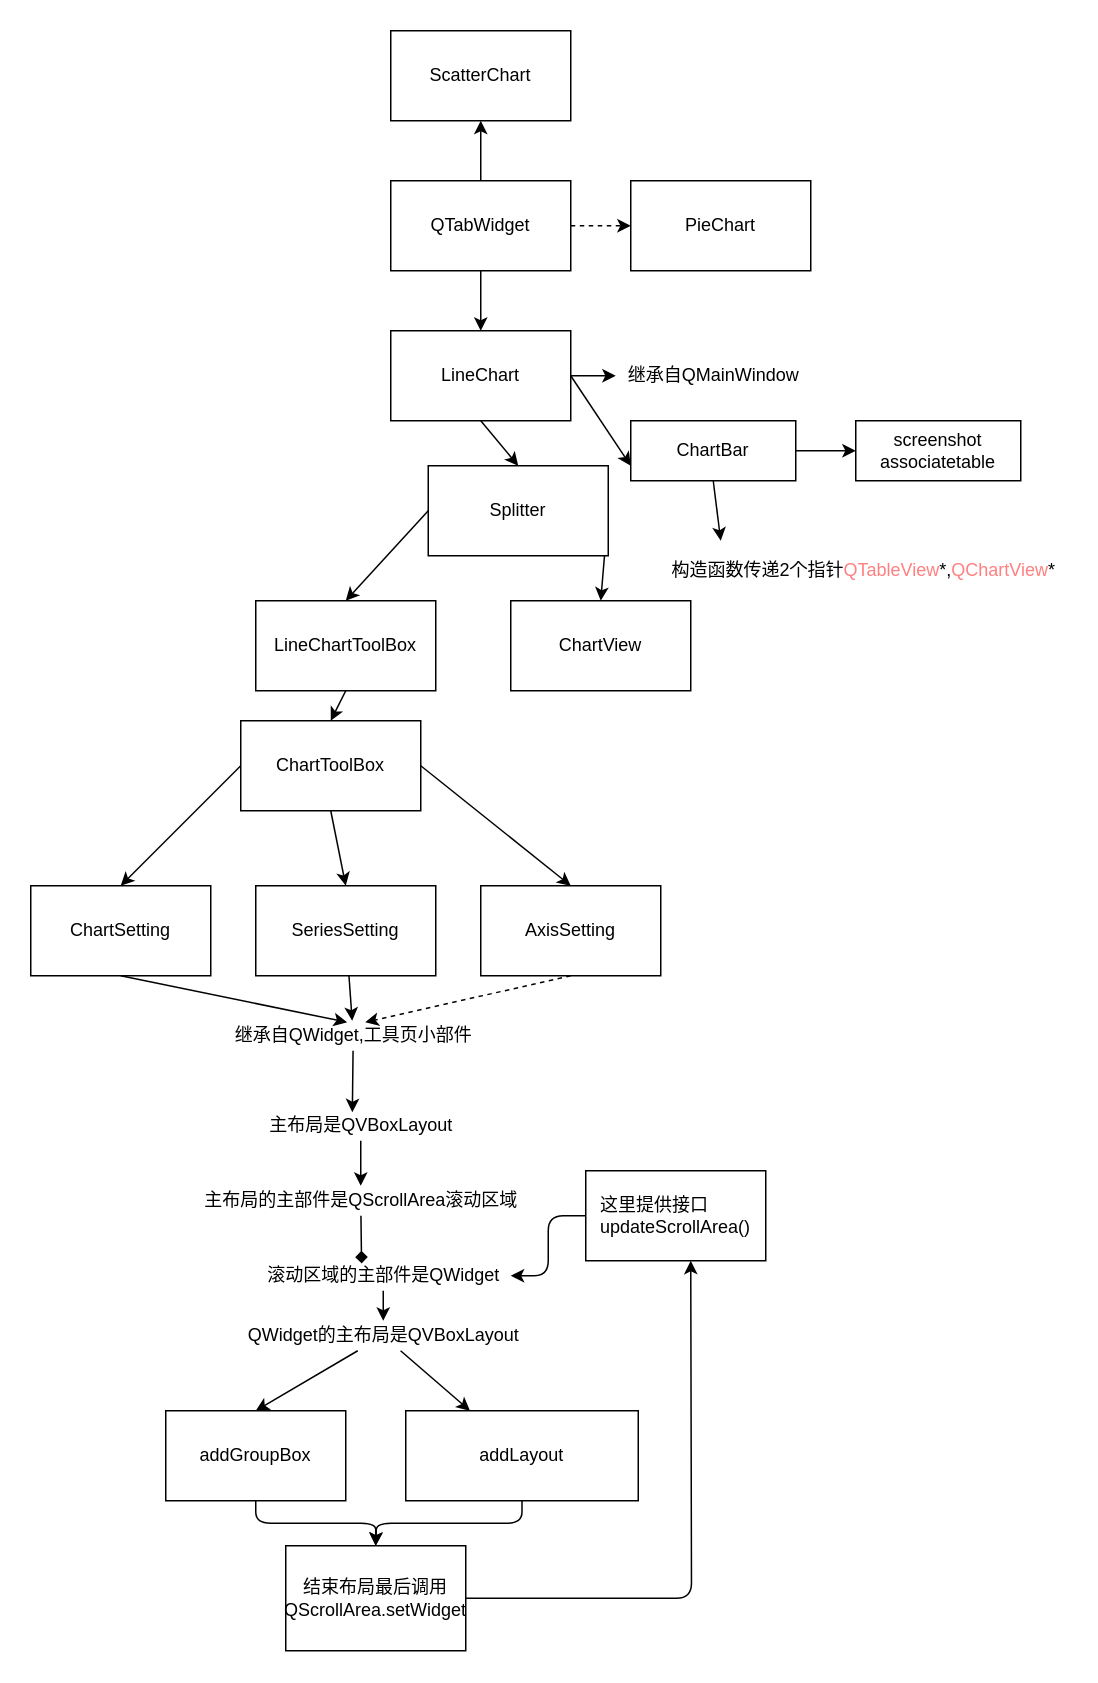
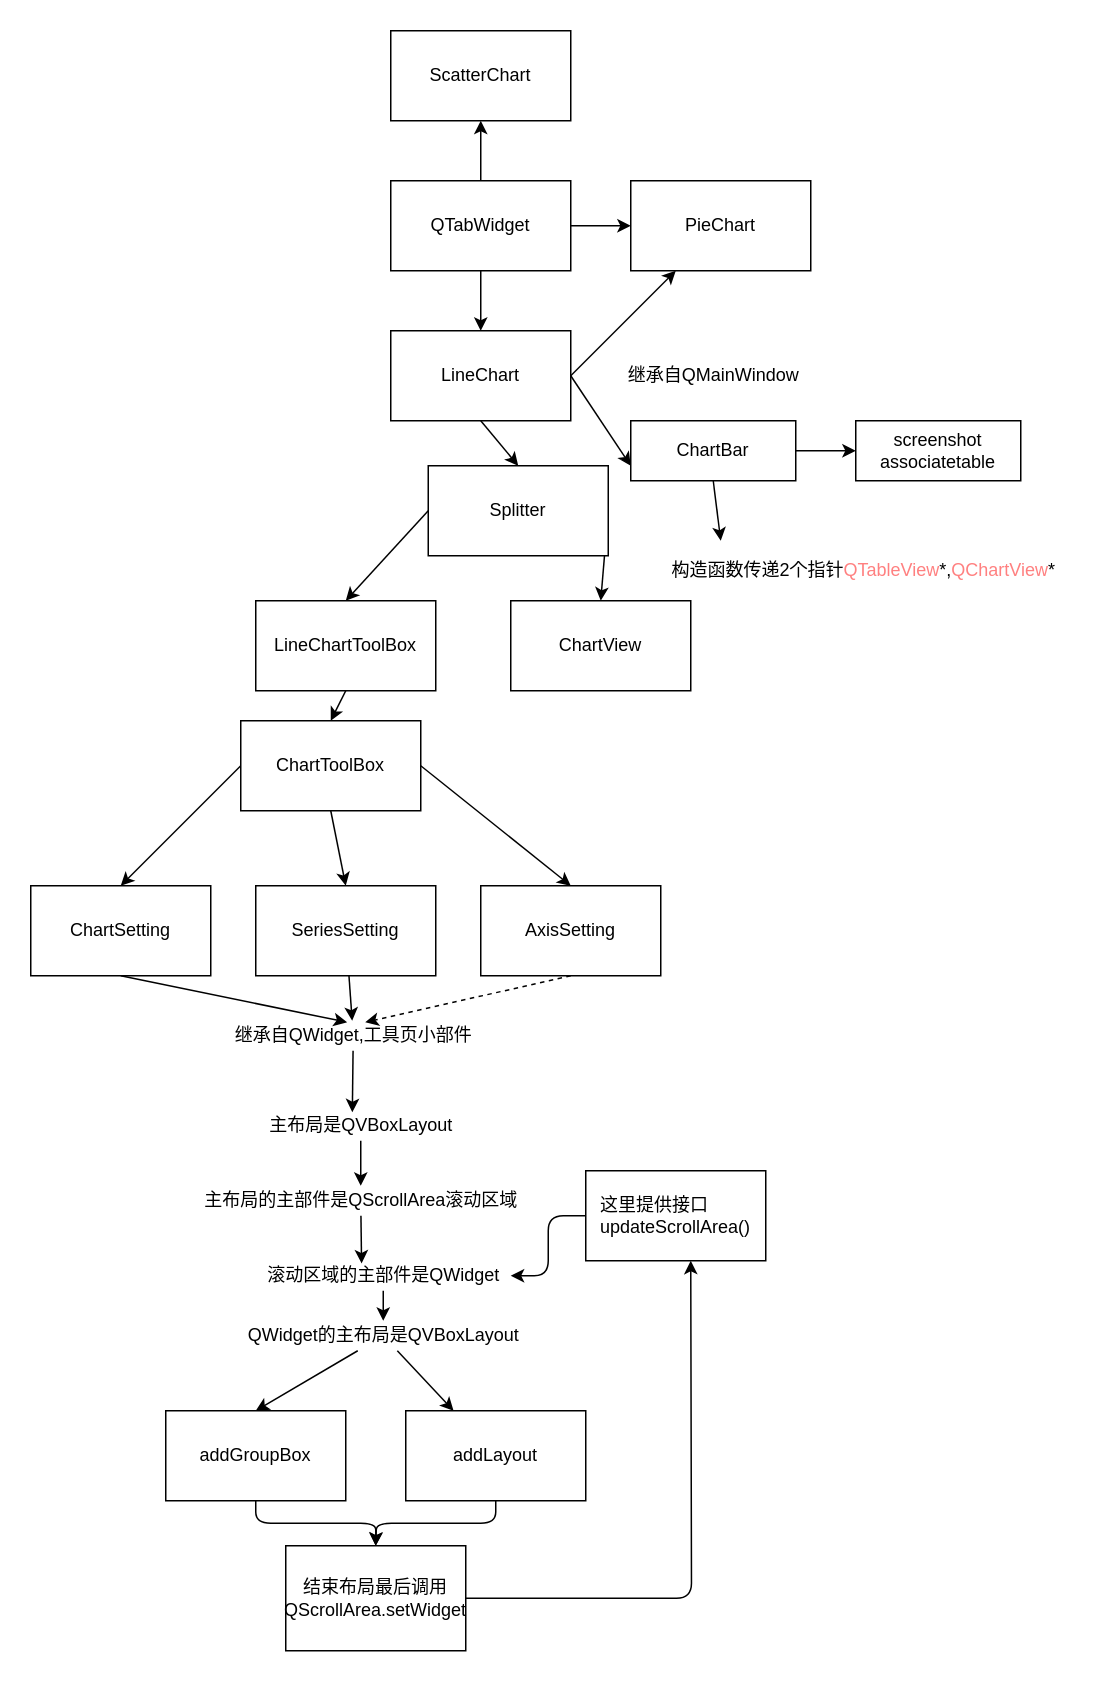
(595, 226) -> (595, 226)
(590, 376) -> (621, 326)
(361, 1251) -> (361, 1252)
(522, 1456) -> (496, 1456)
